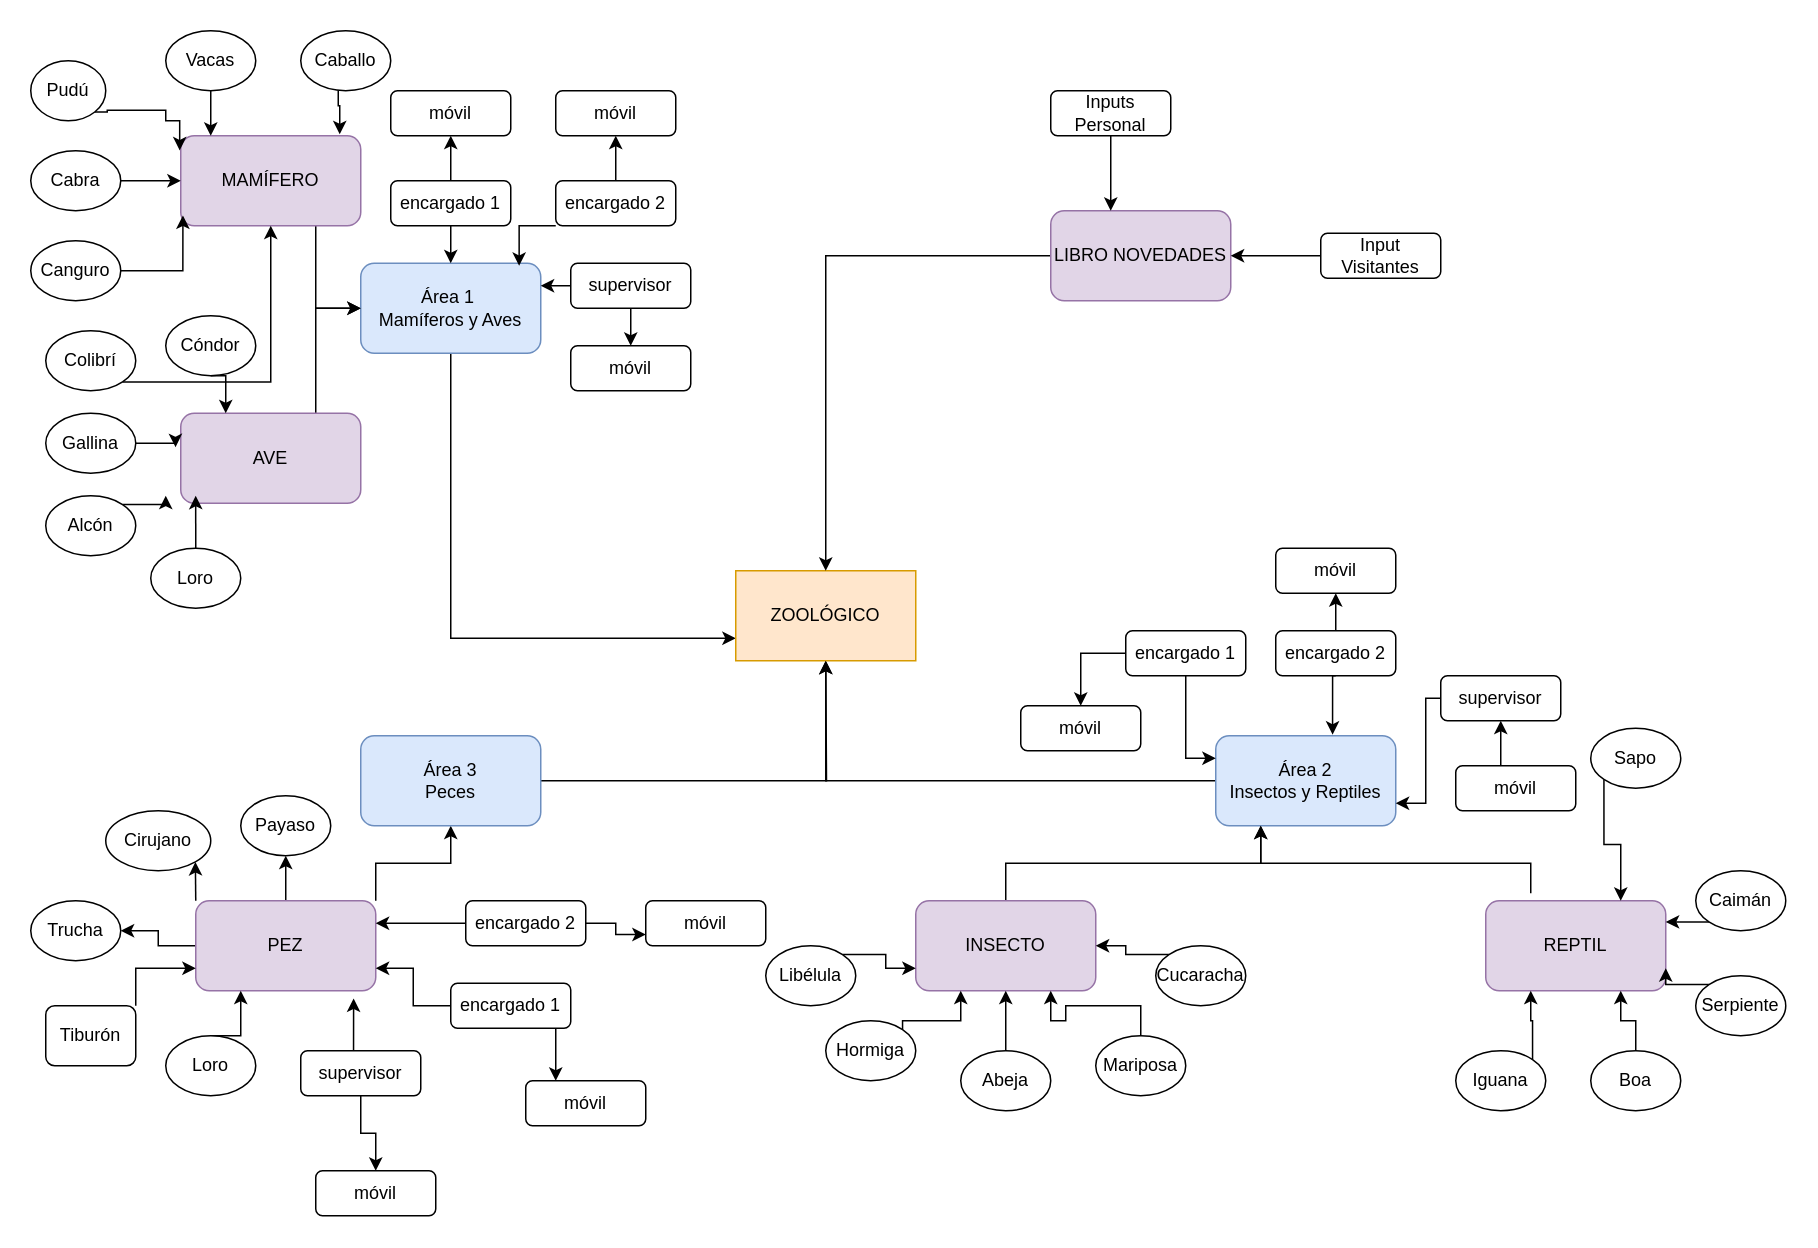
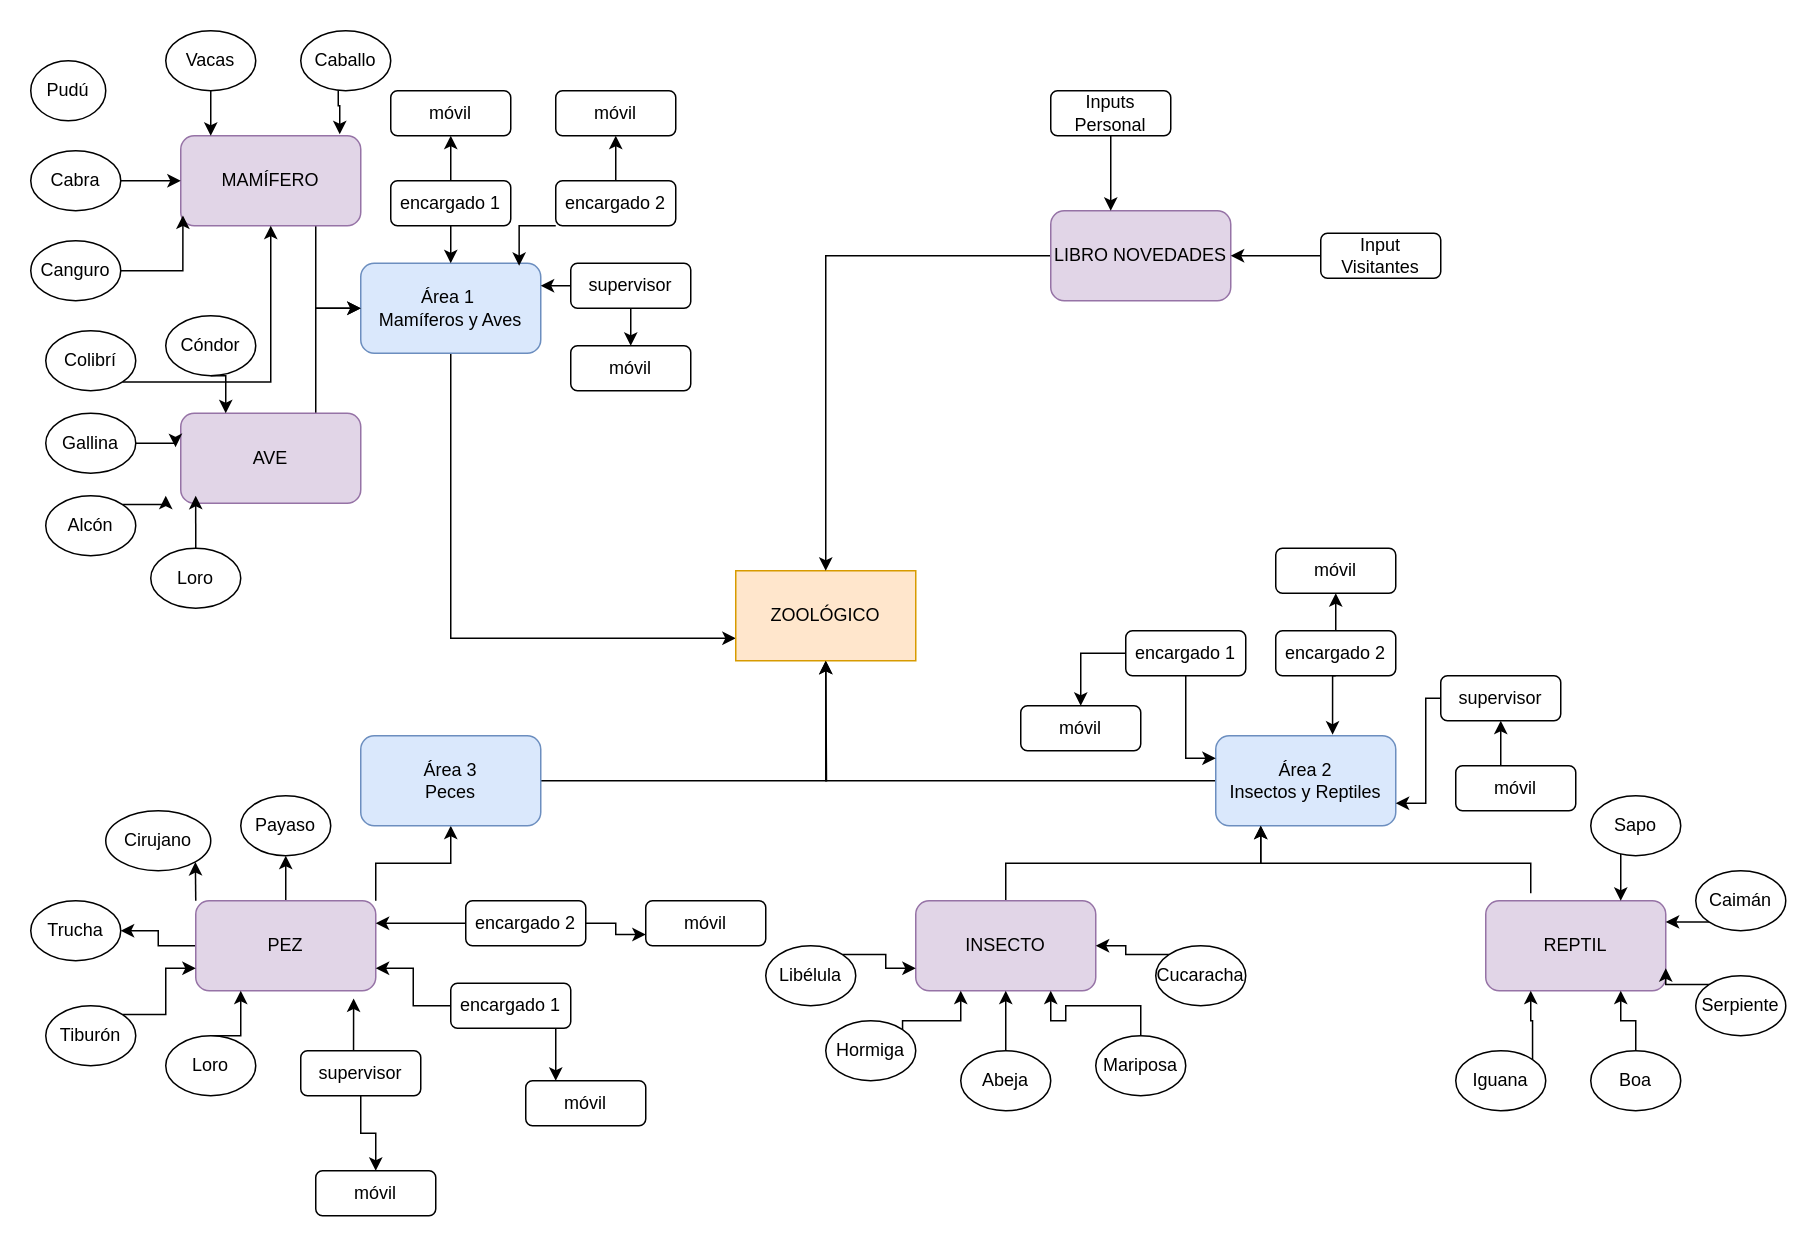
(152, 110) -> none
(1636, 758) -> (1636, 826)
(91, 1036) -> (91, 1036)
